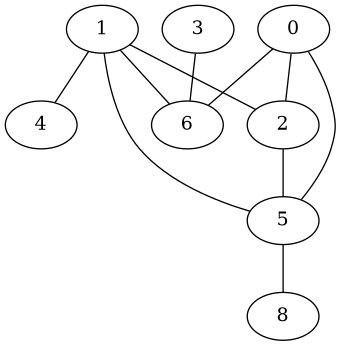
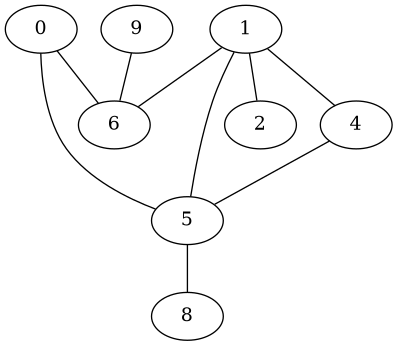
(198, 29) -> (137, 29)
(288, 77) -> none
(283, 173) -> (272, 173)
